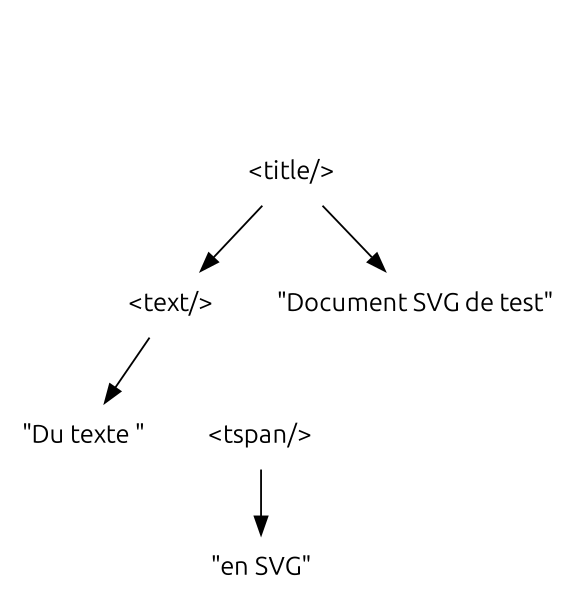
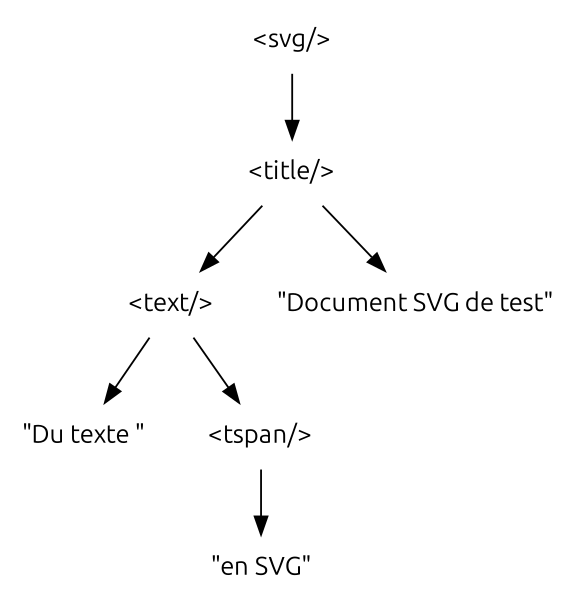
none -> (292, 40)
none -> (211, 363)
